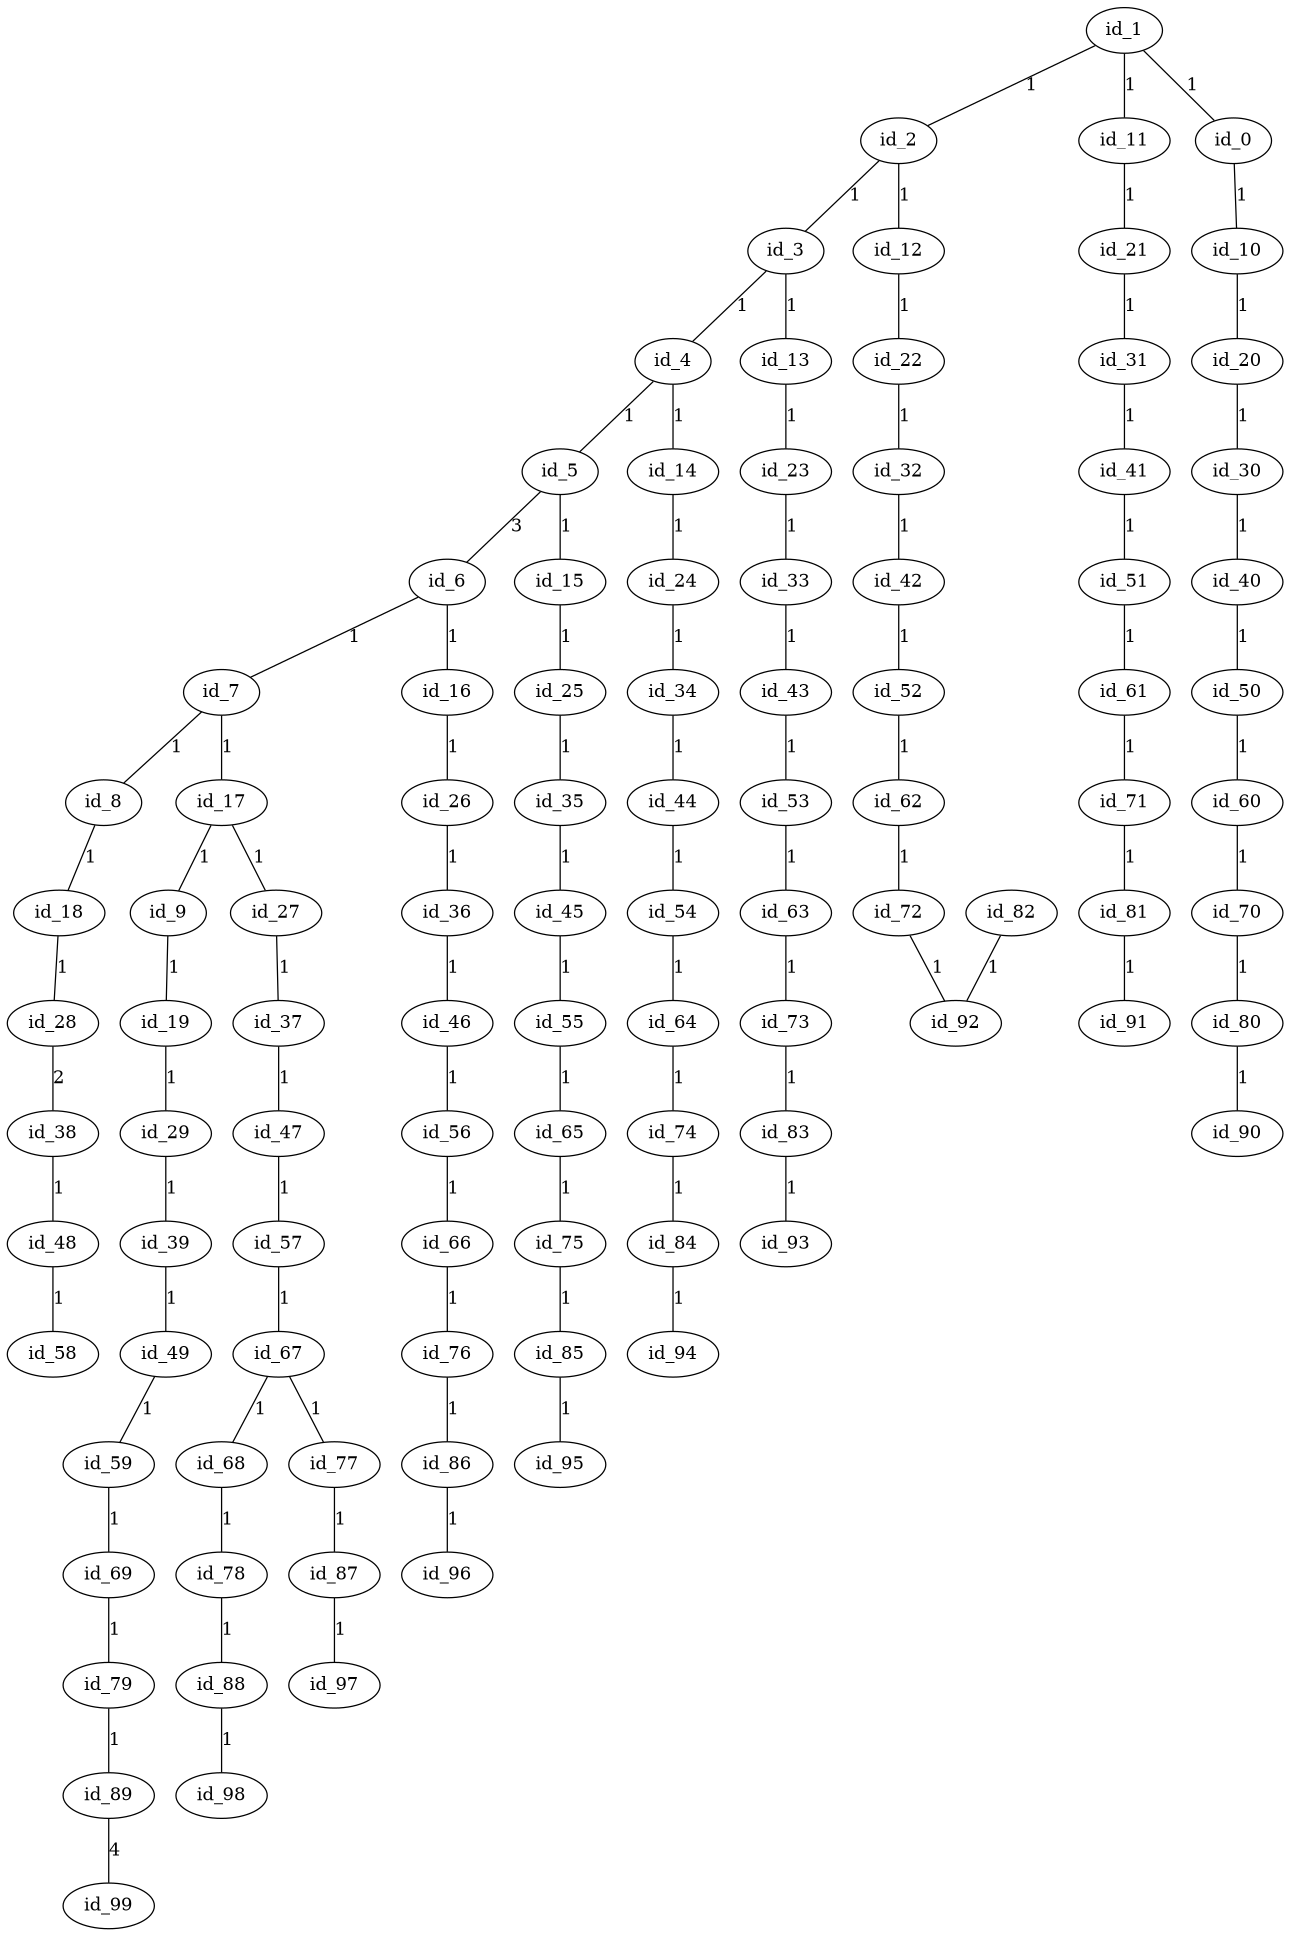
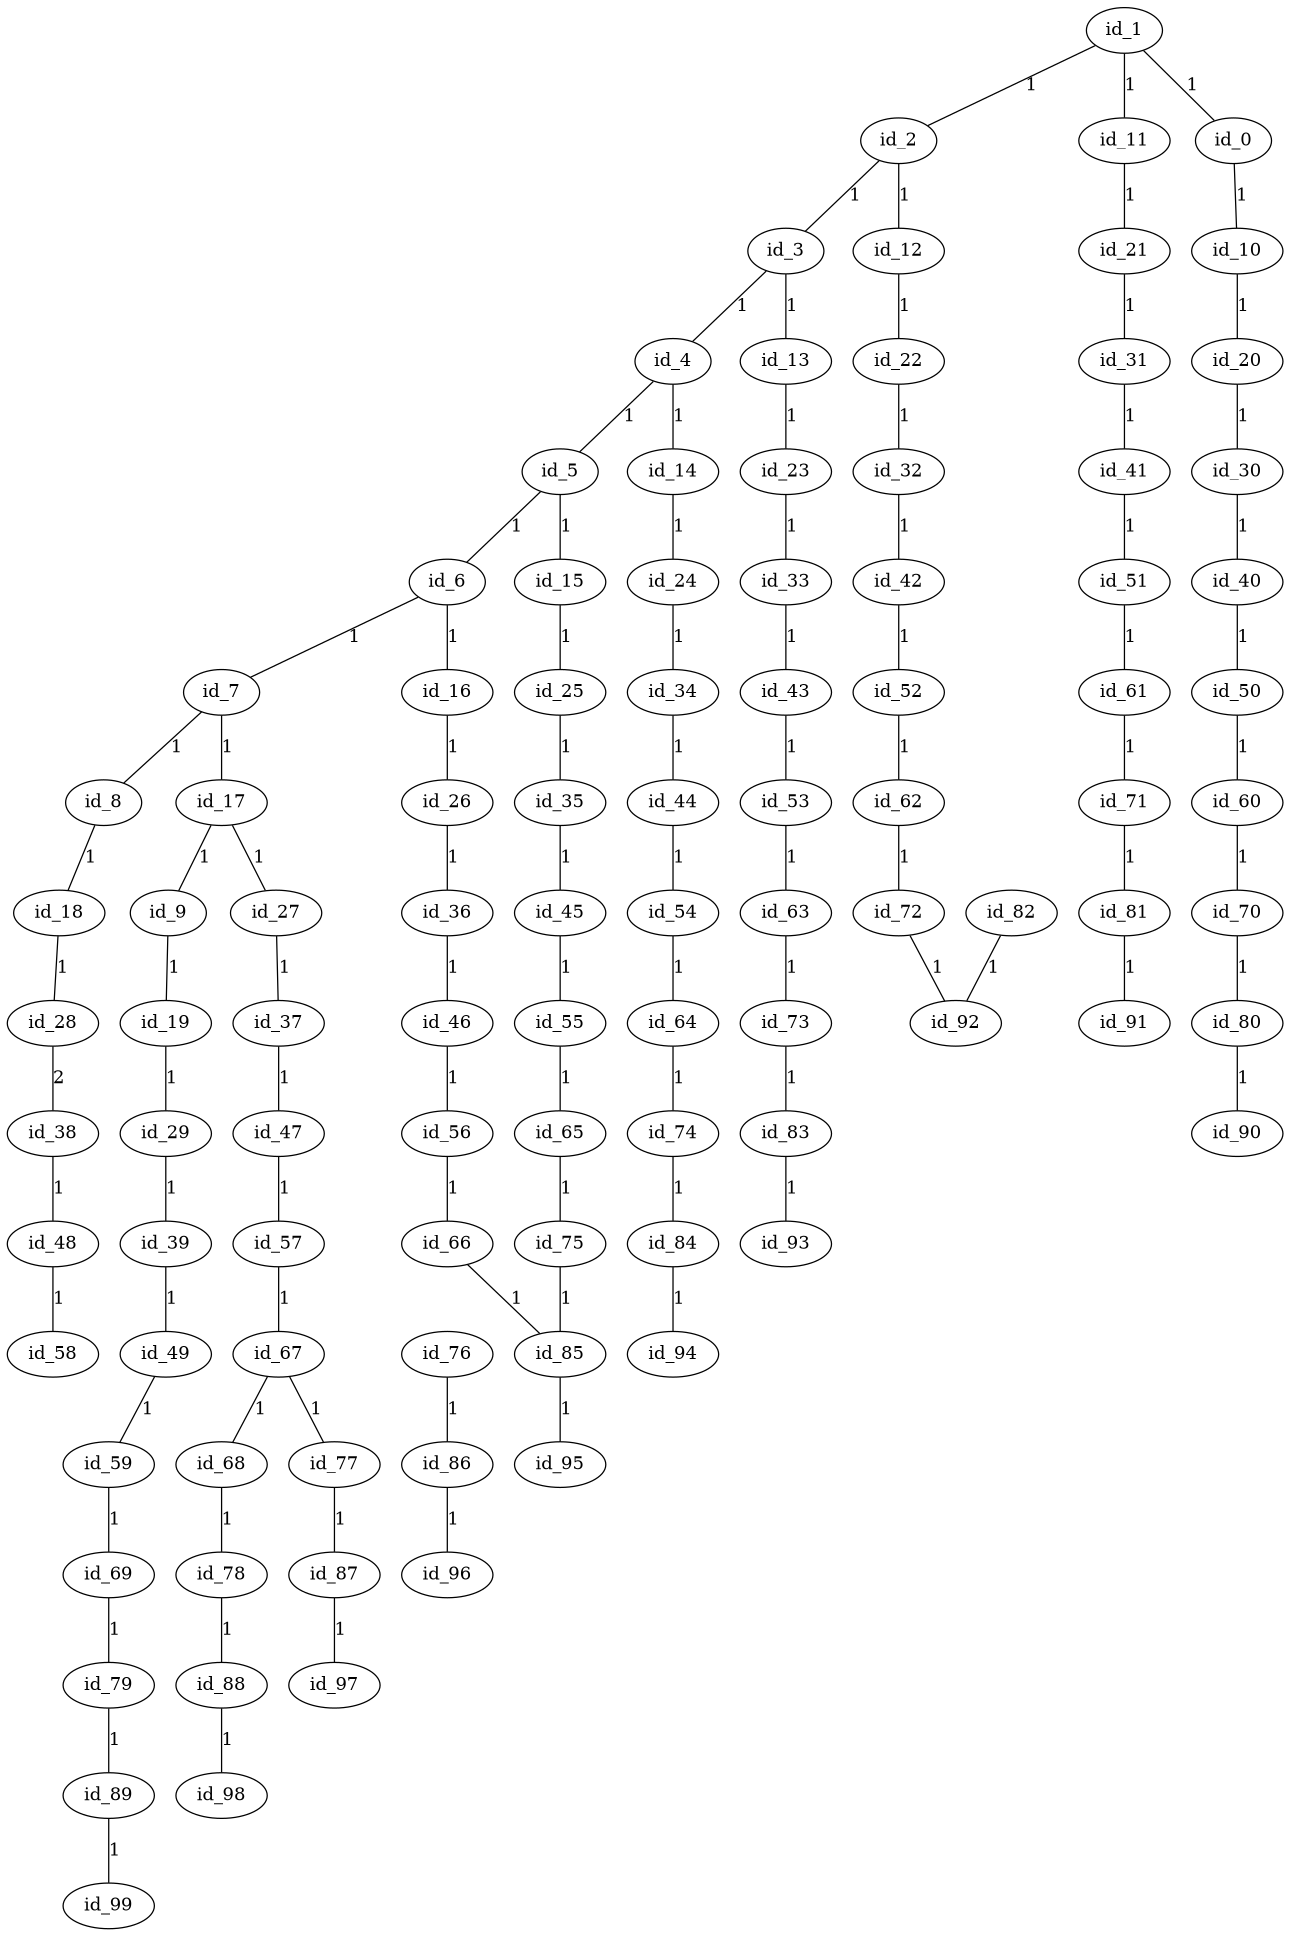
(517, 527) -> (517, 527)
(447, 1299) -> (504, 1299)
(115, 1851) -> (115, 1851)
